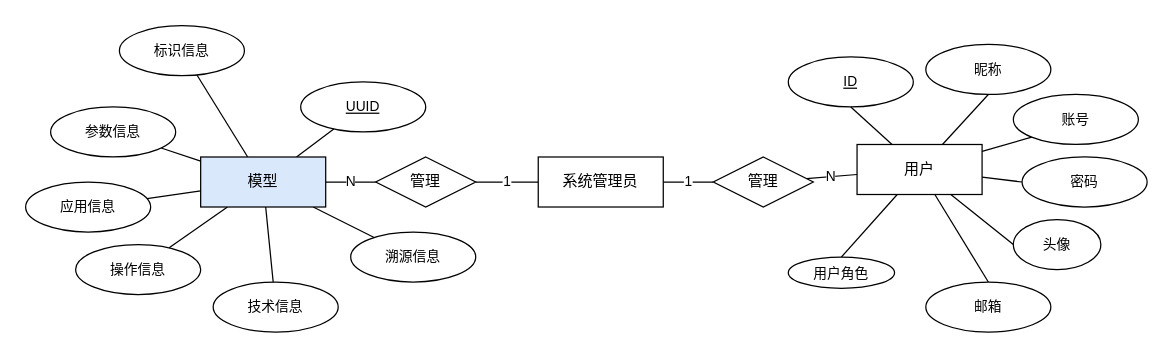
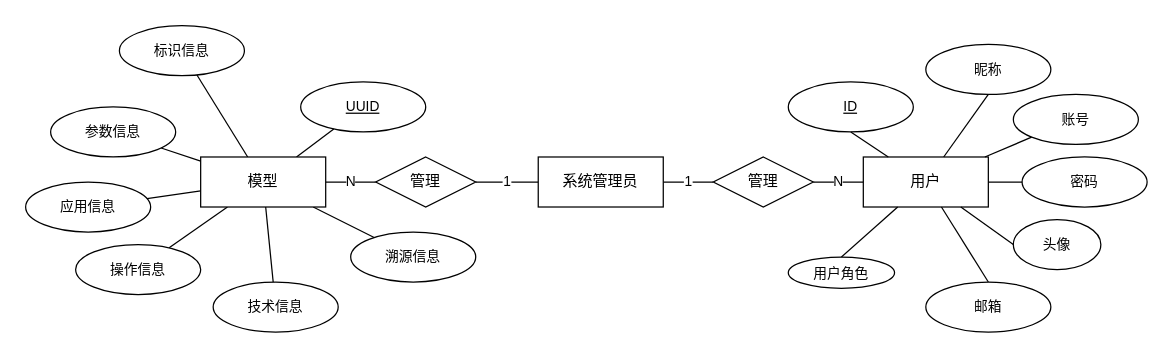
(851, 82) -> (851, 107)
(919, 169) -> (926, 182)
(263, 182) -> (263, 182)
